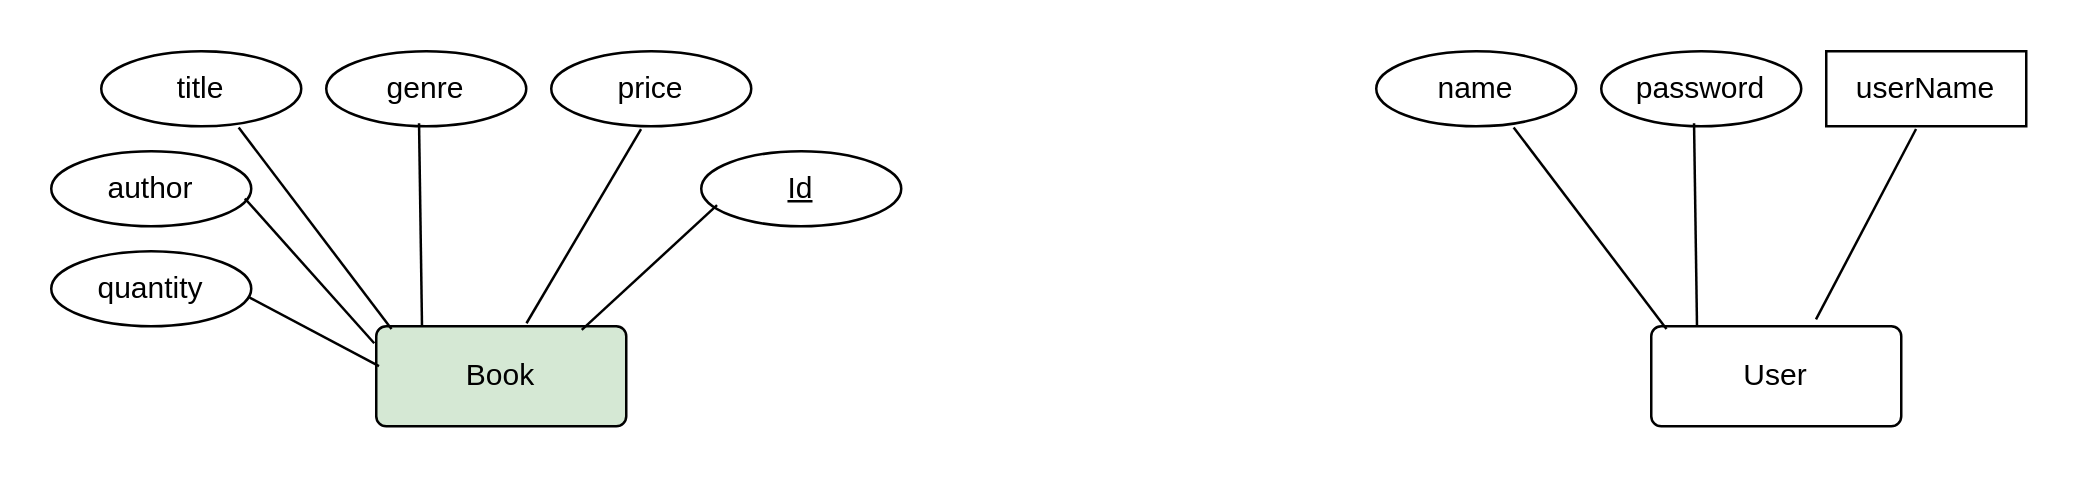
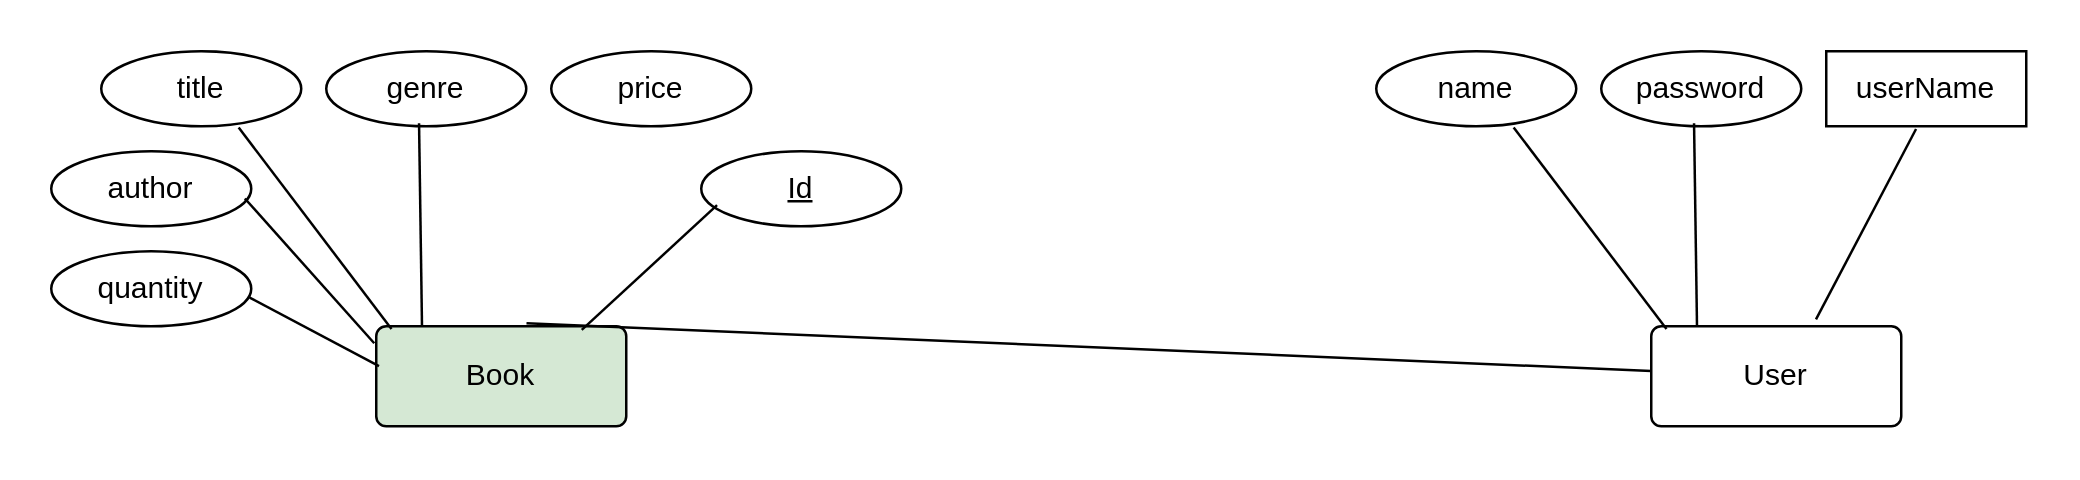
(584, 227) -> (1135, 349)
